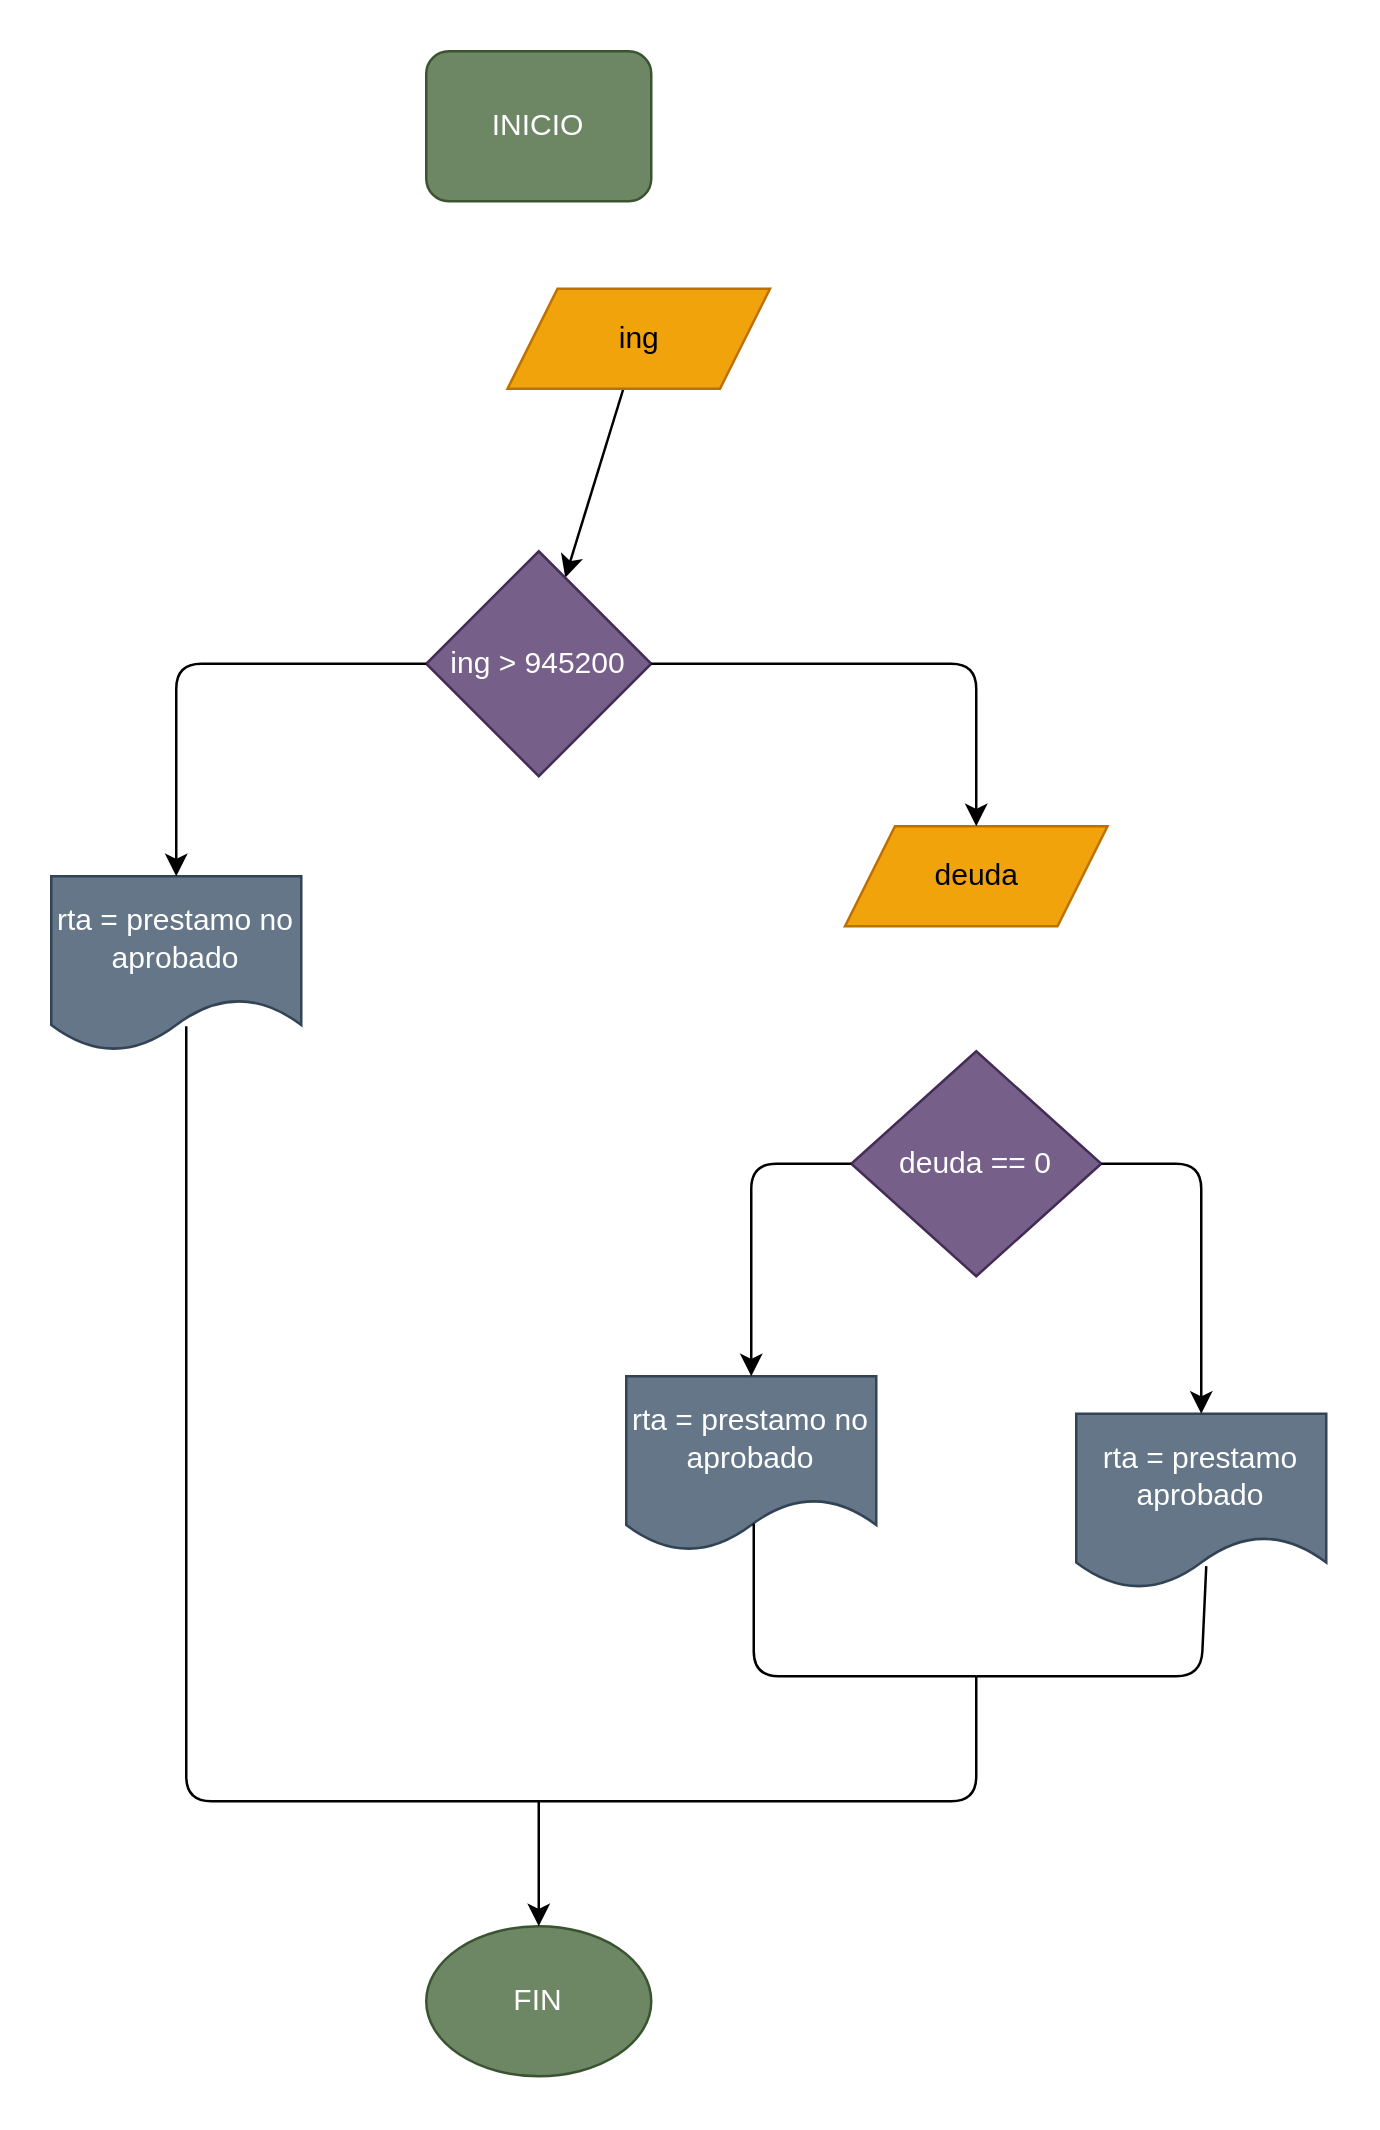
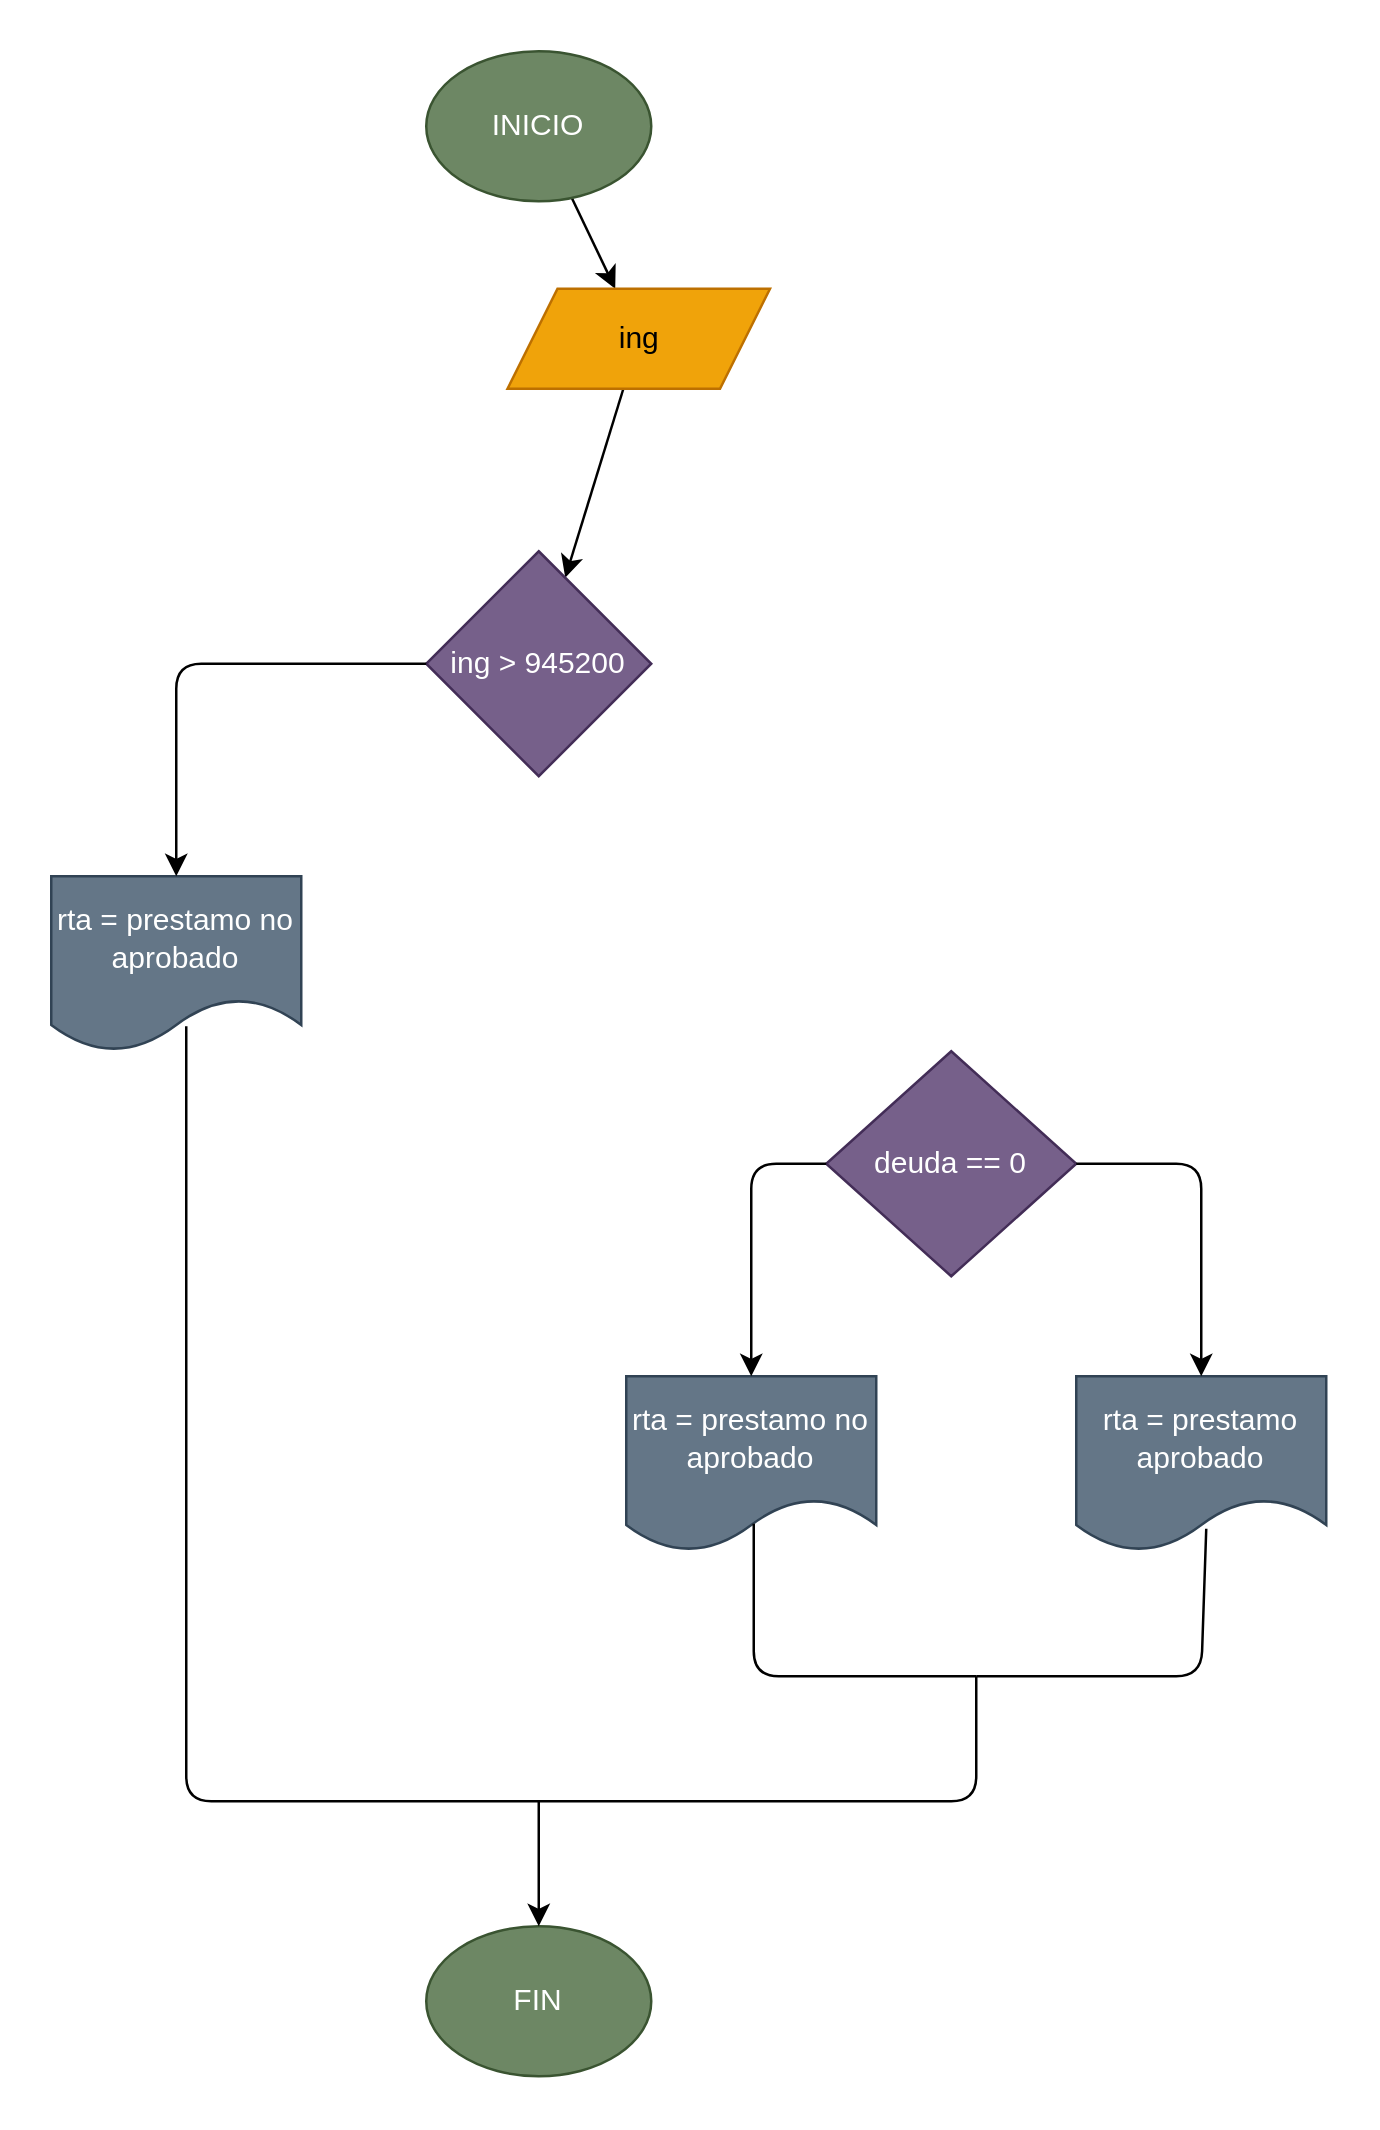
(539, 126) -> (539, 126)
none -> (590, 236)
(878, 664) -> none
(976, 876) -> none
(976, 1164) -> (951, 1164)
(1201, 1501) -> (1201, 1464)
